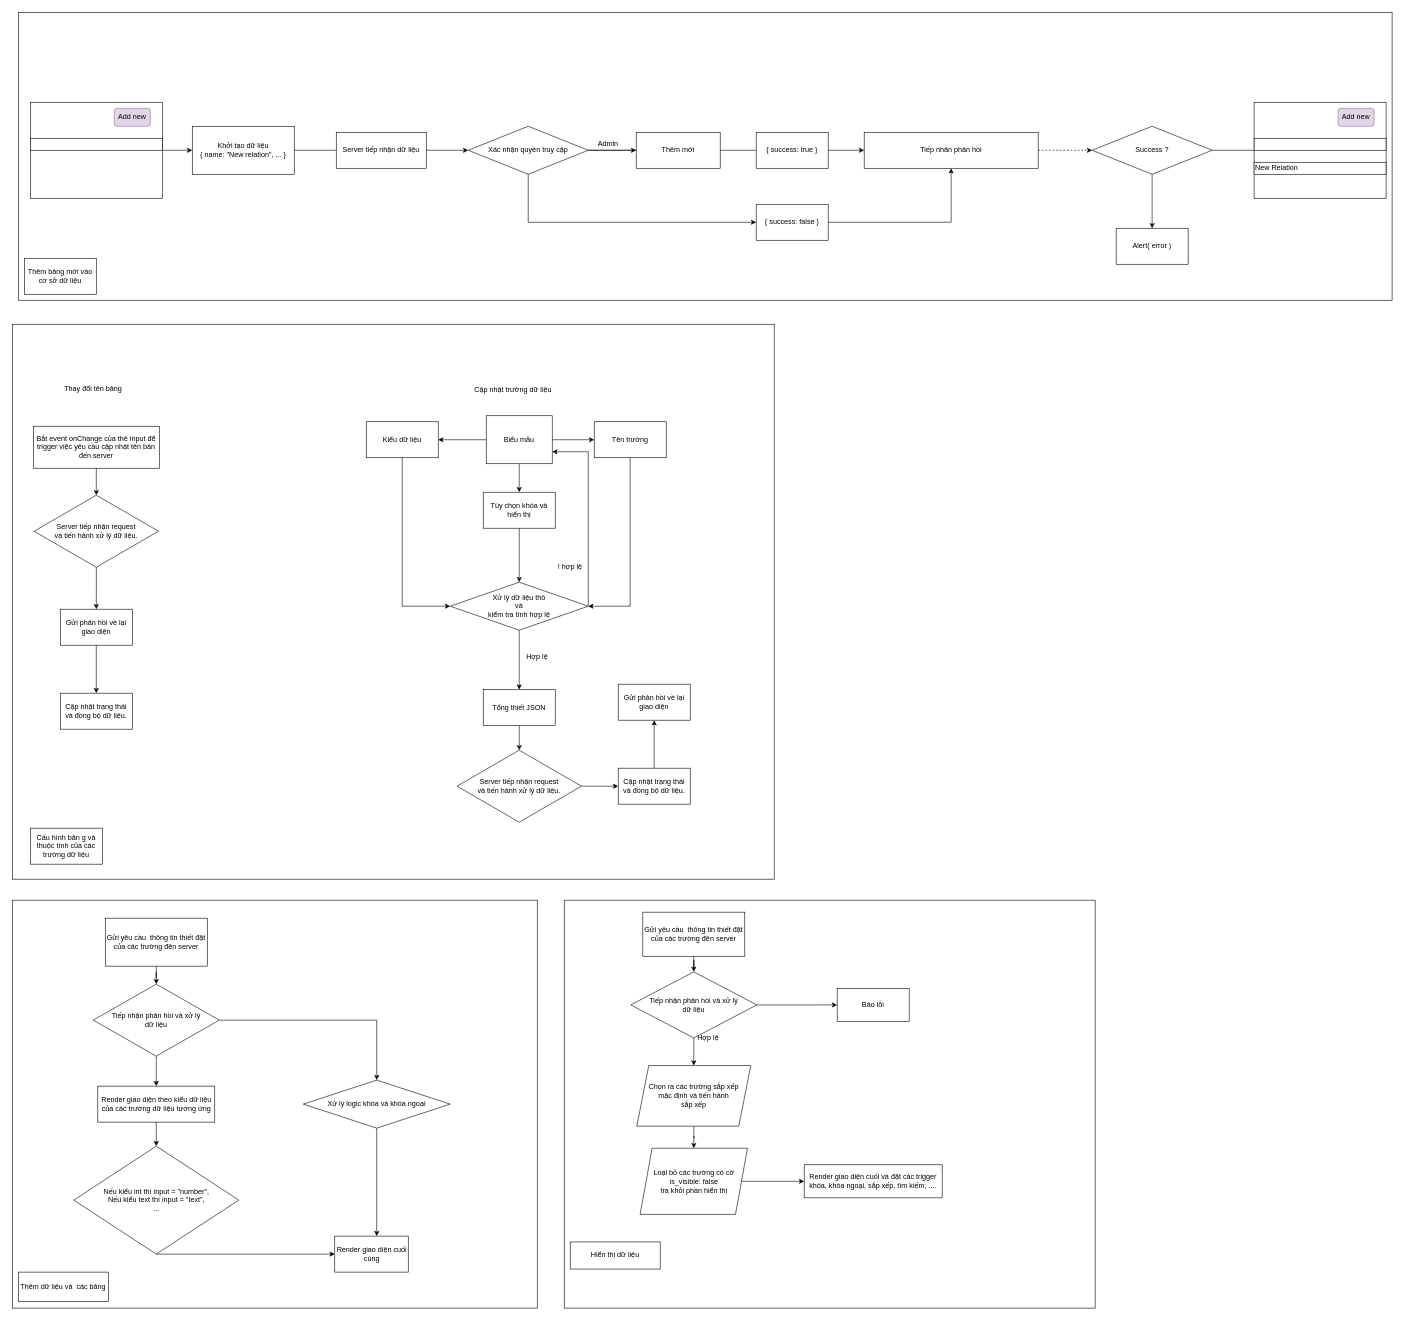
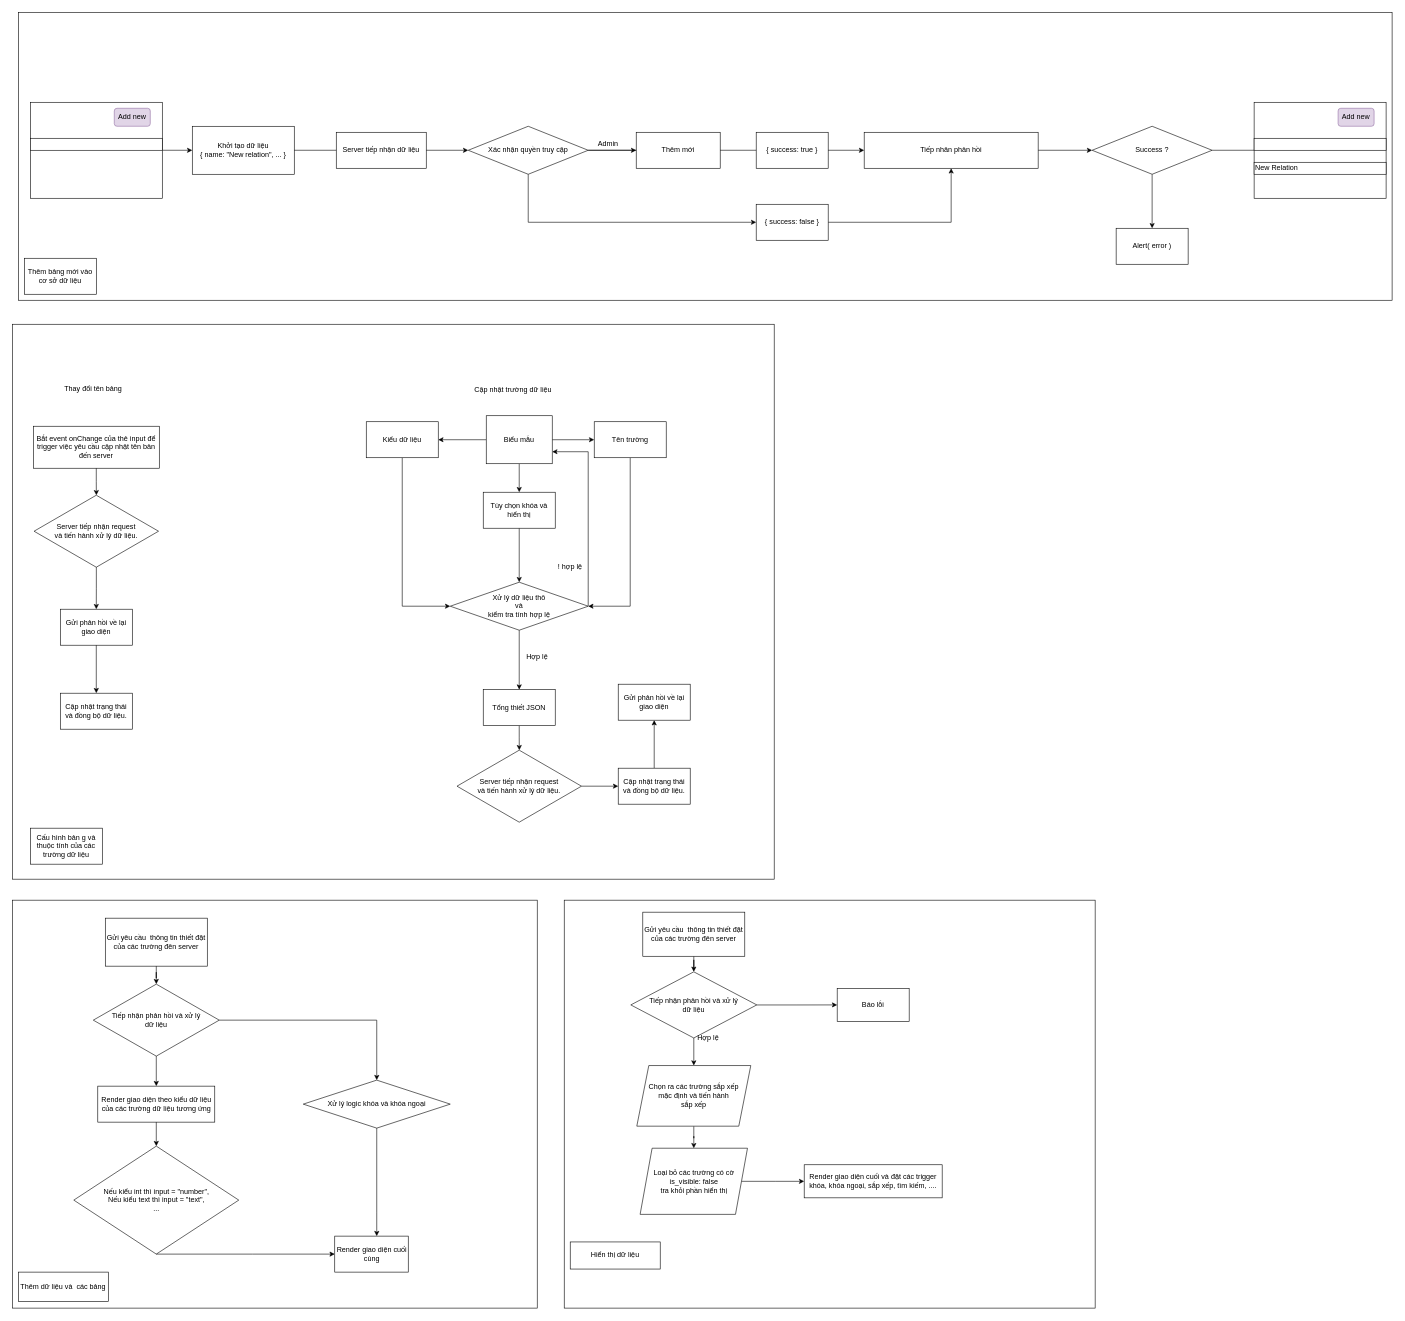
(1063, 150) -> (1063, 150)
